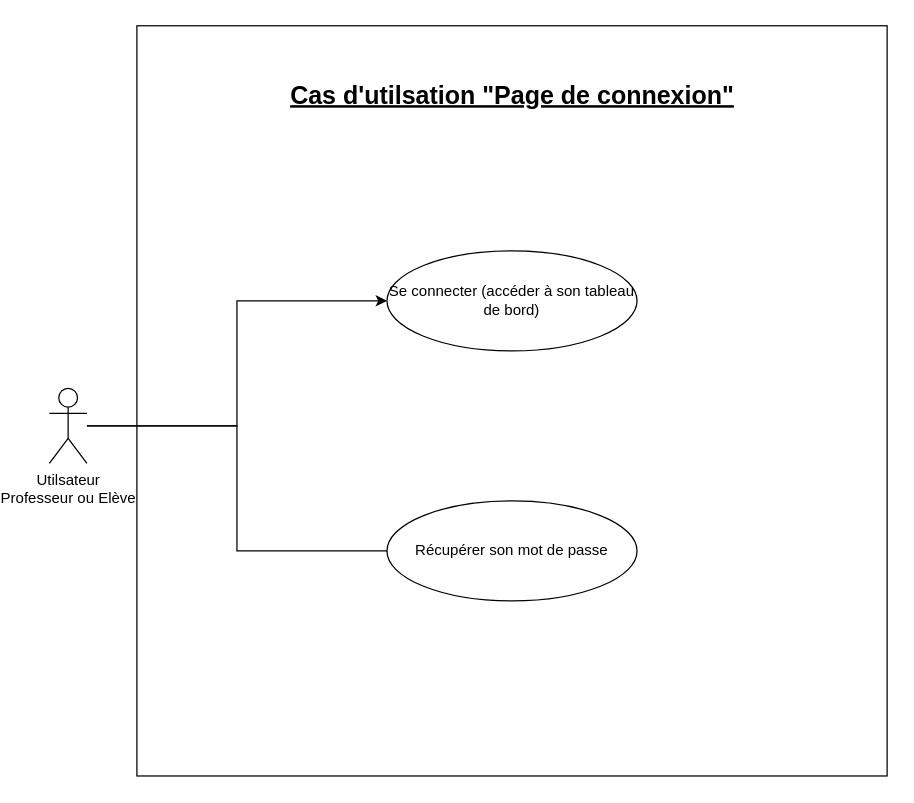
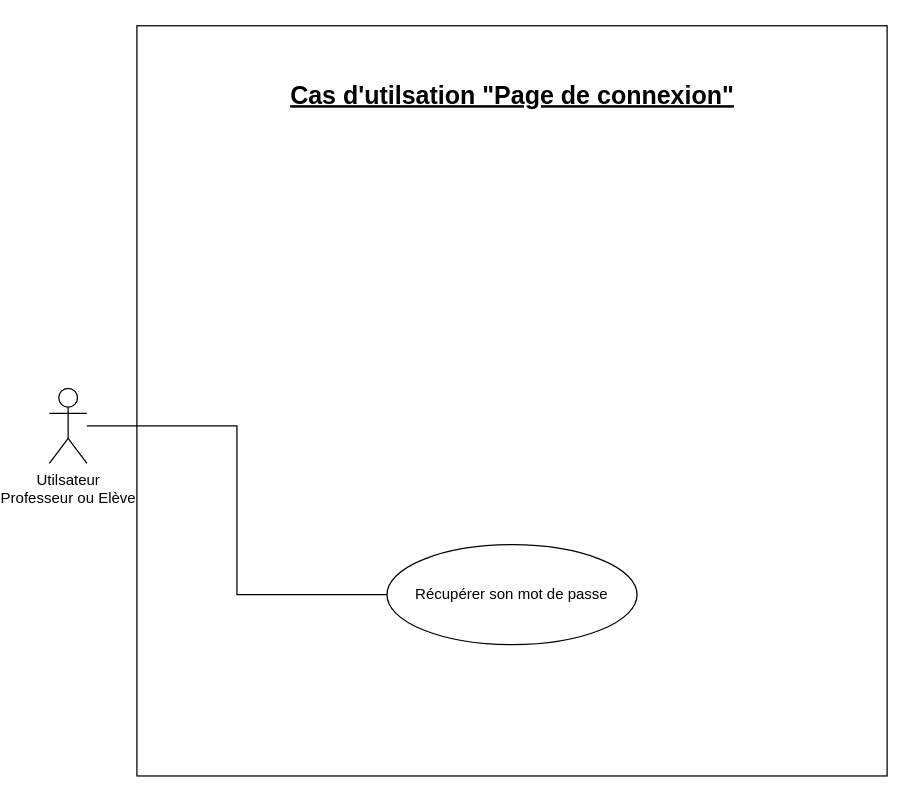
(246, 301) -> none
(512, 301) -> none
(512, 551) -> (512, 594)
